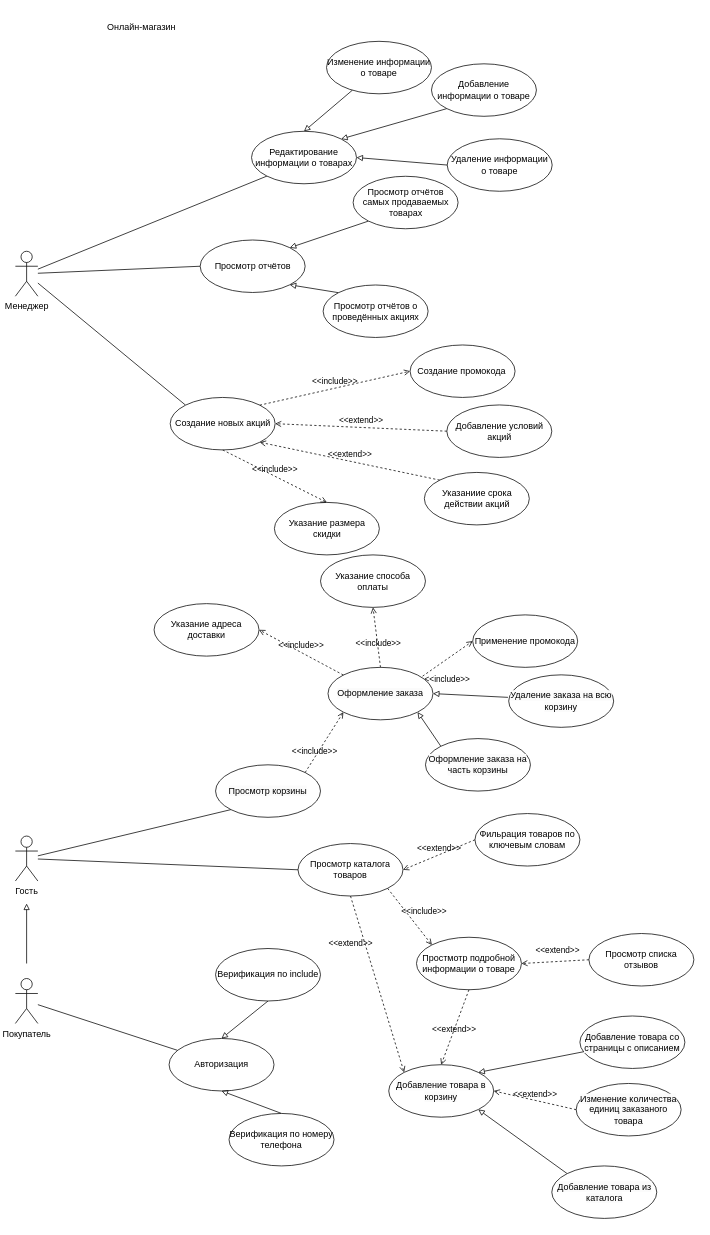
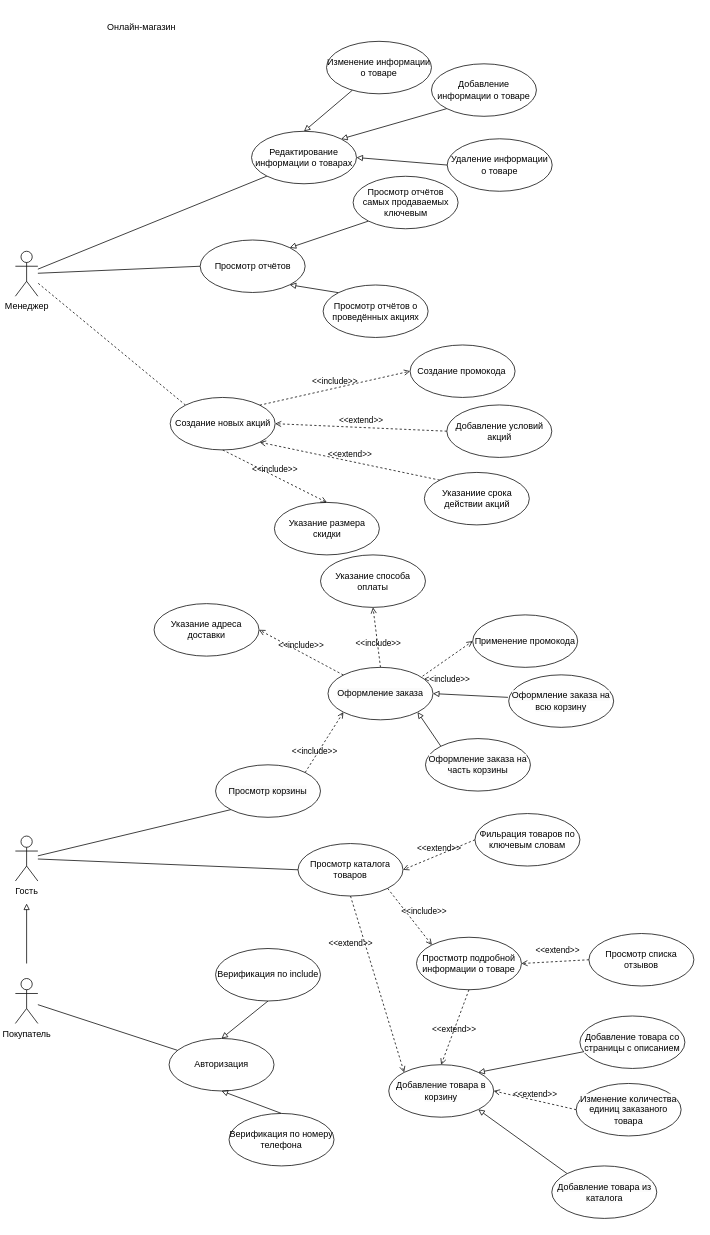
(406, 202) -> (406, 202)
(111, 343) -> (111, 343)
(561, 701) -> (561, 701)
